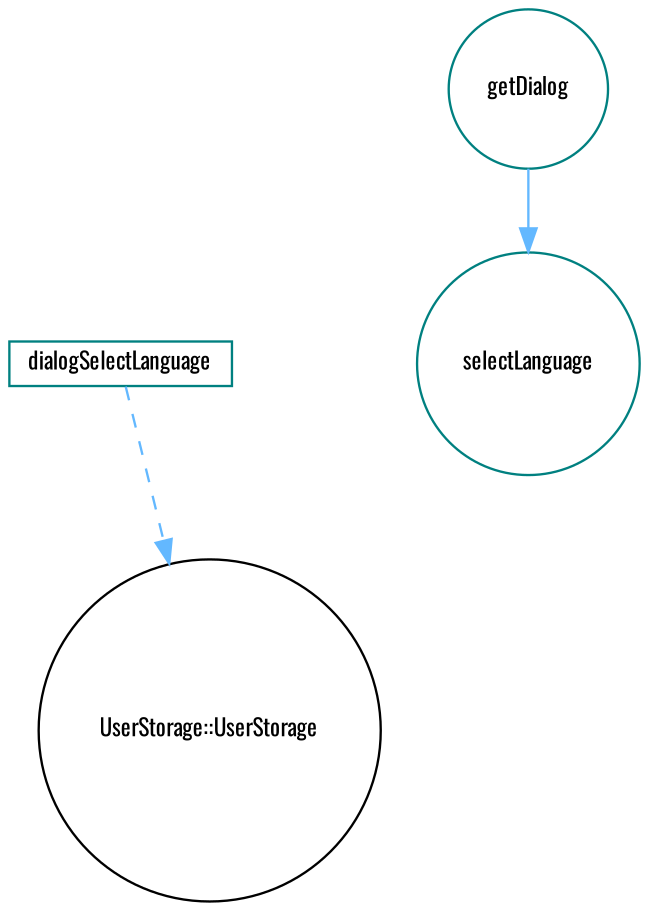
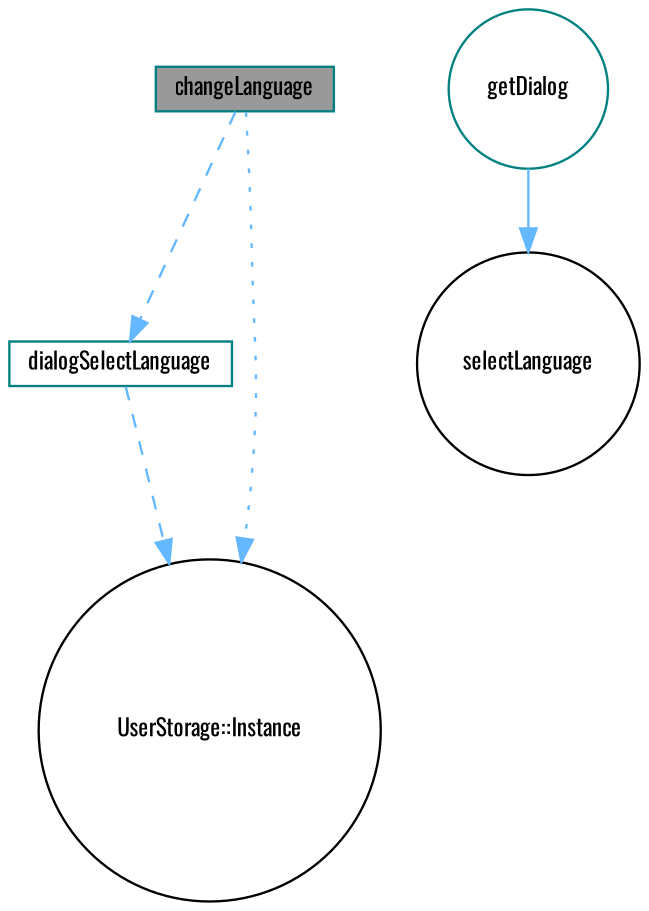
none -> (245, 89)
(528, 364) -> (528, 364)
(210, 730) -> (210, 730)
